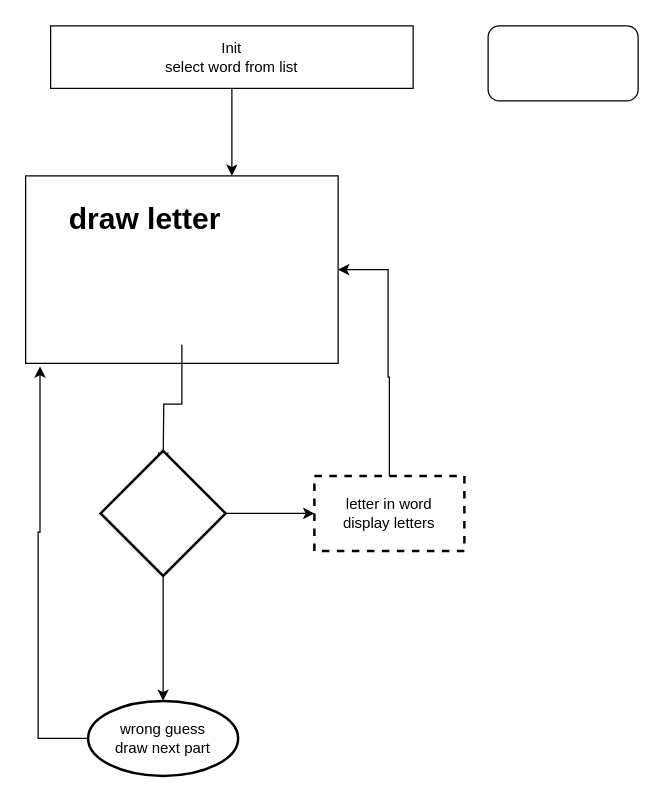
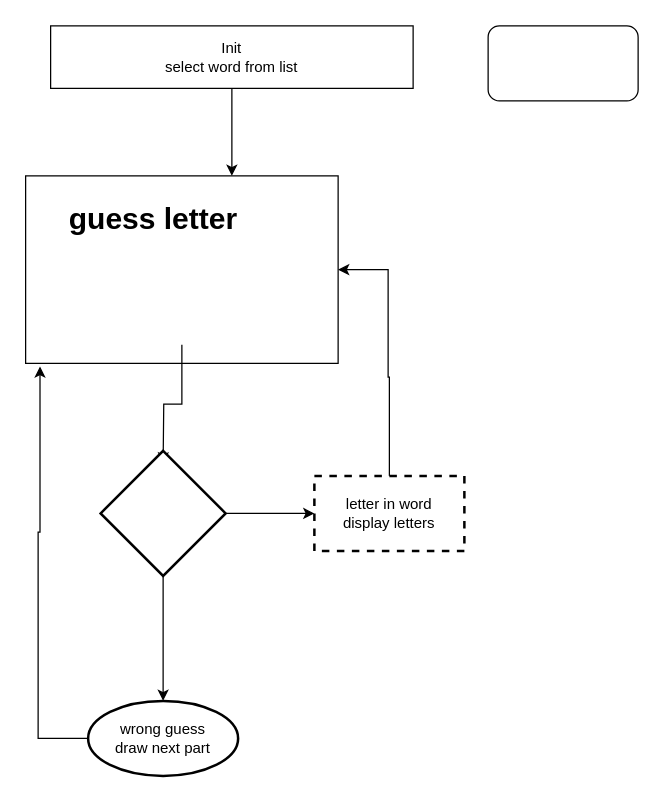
(112, 191) -> (116, 191)
